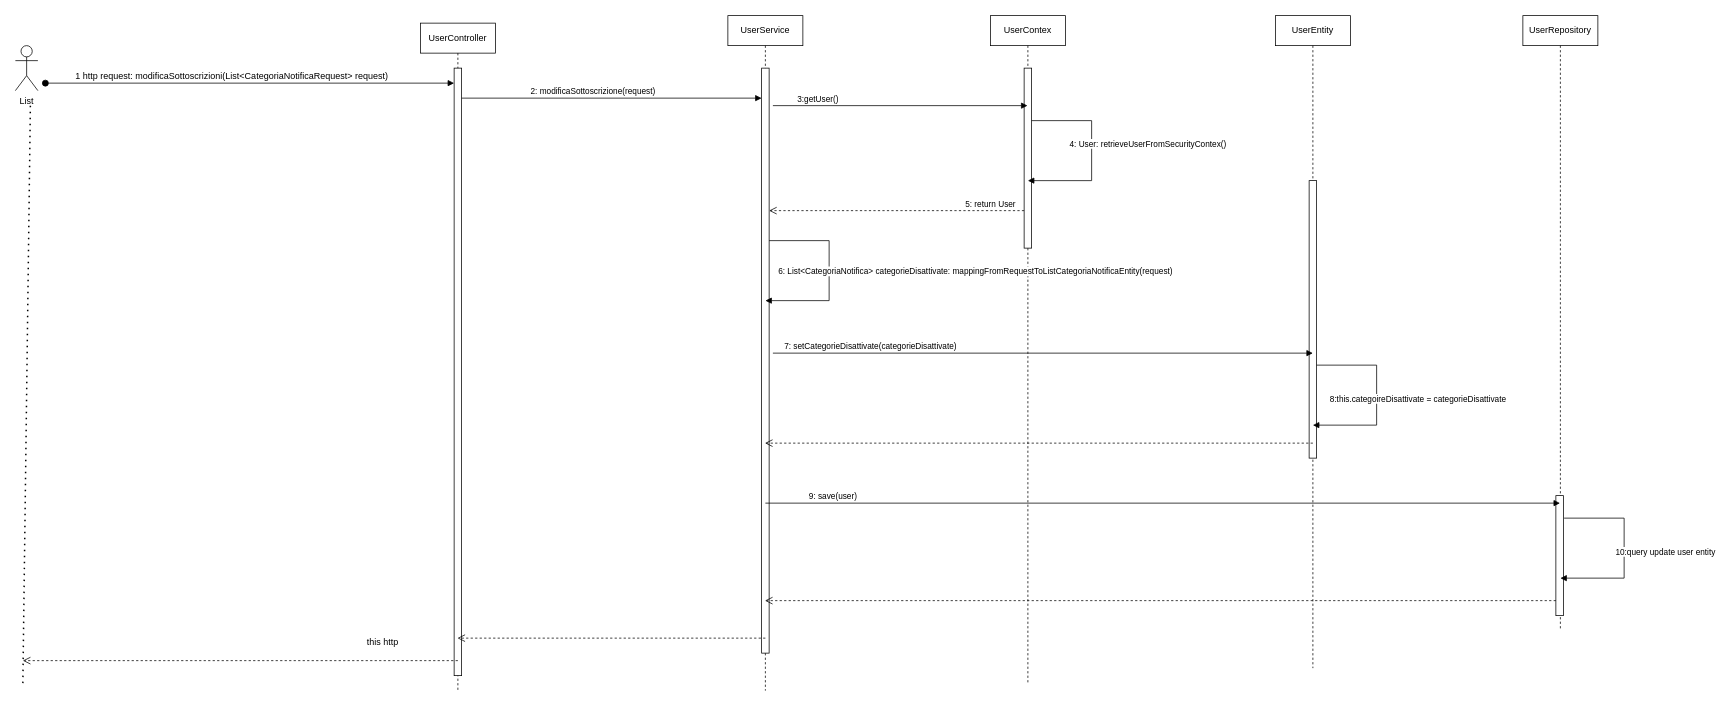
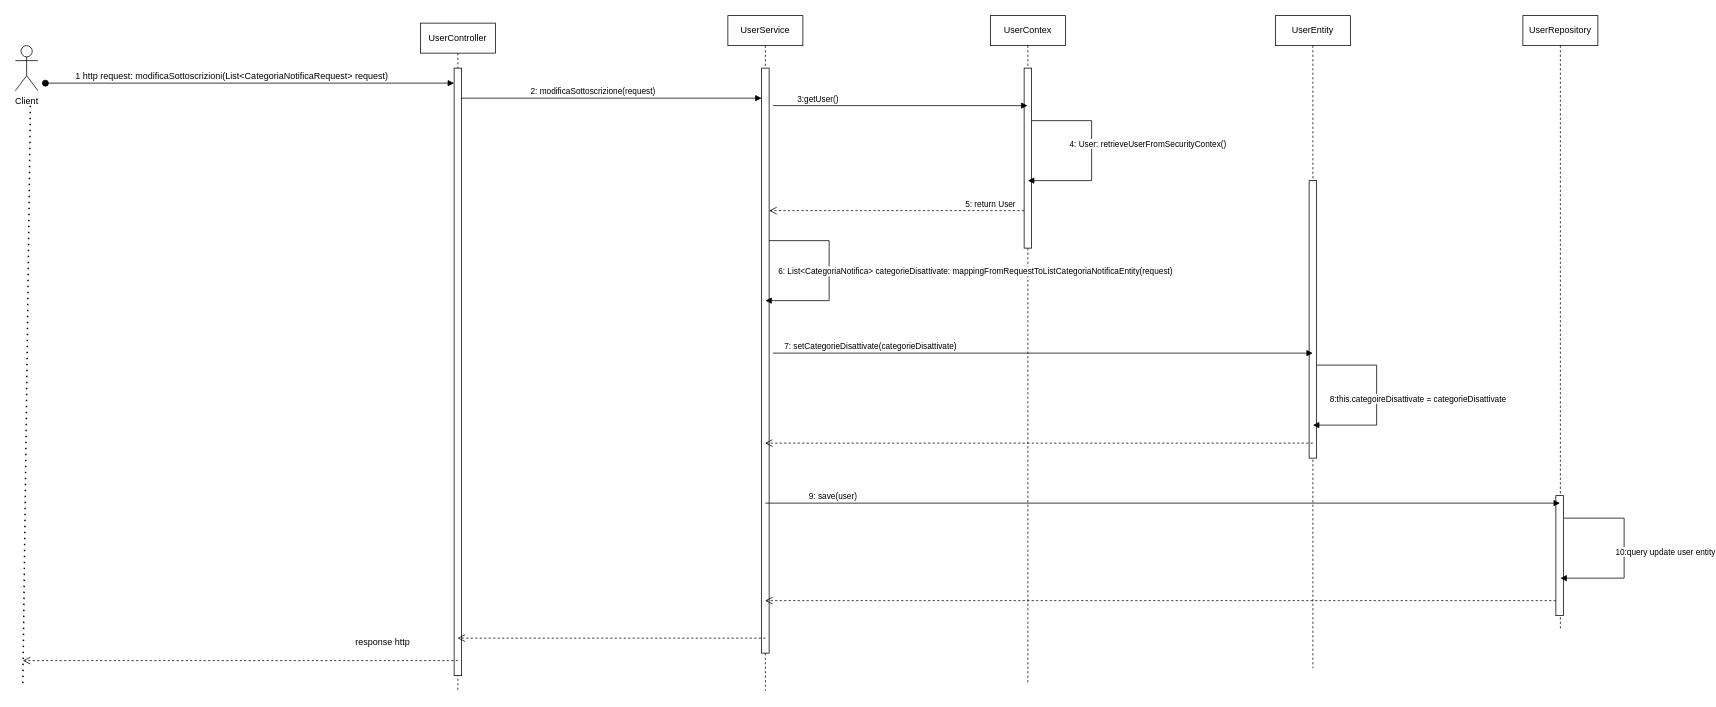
(27, 101) -> (27, 101)
(383, 642) -> (383, 642)
